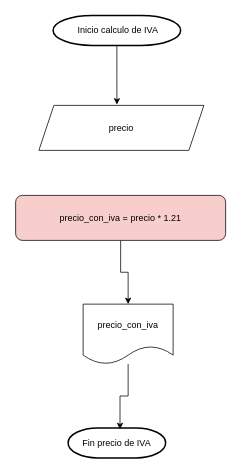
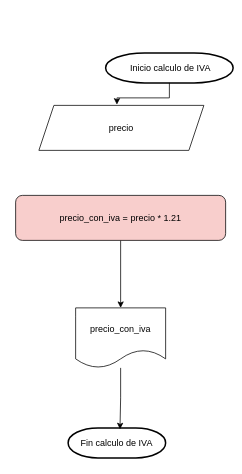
(117, 30) -> (169, 68)
(128, 334) -> (120, 338)
(117, 443) -> (117, 443)
